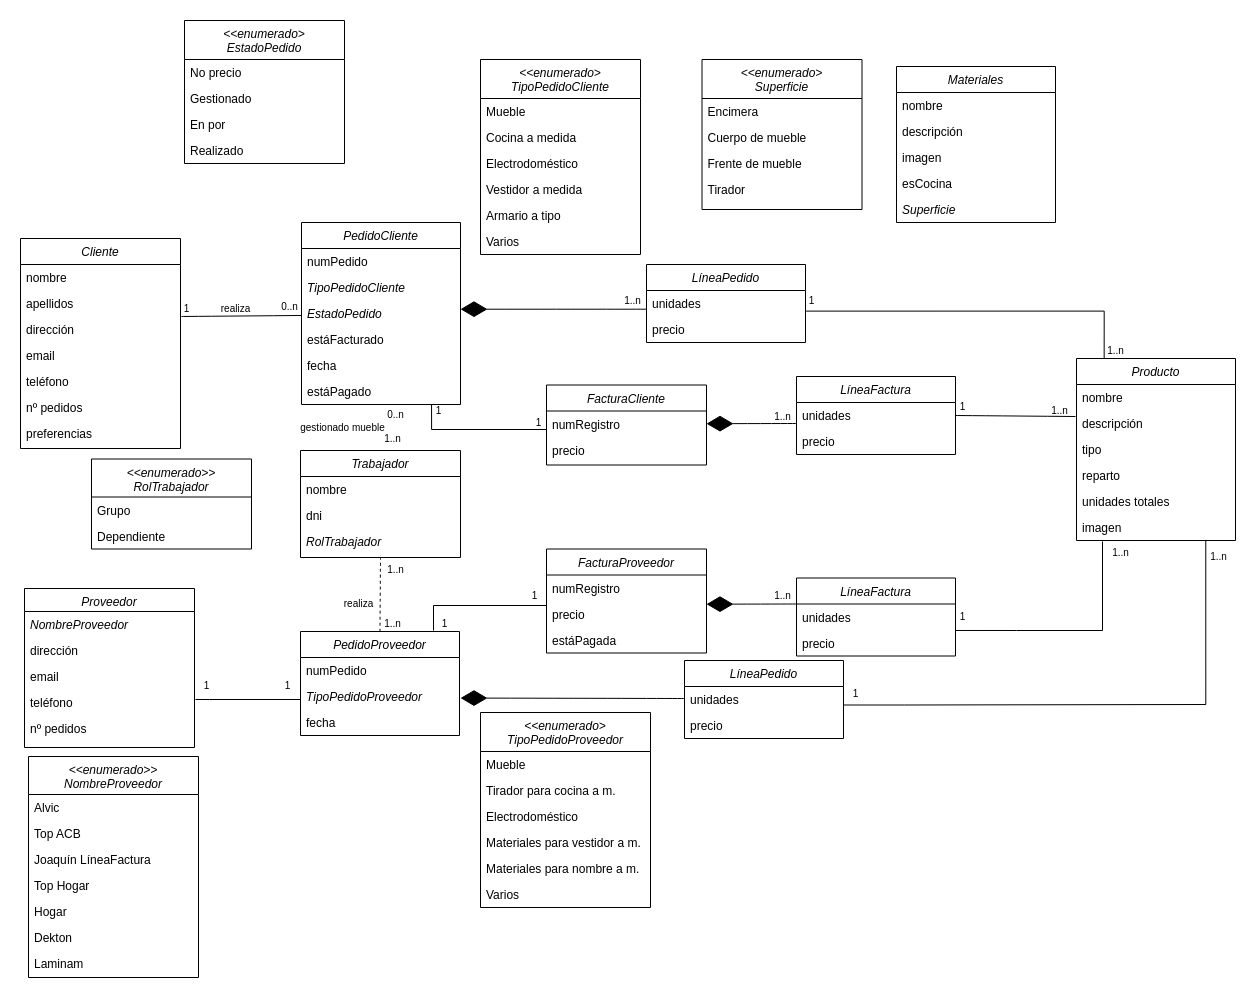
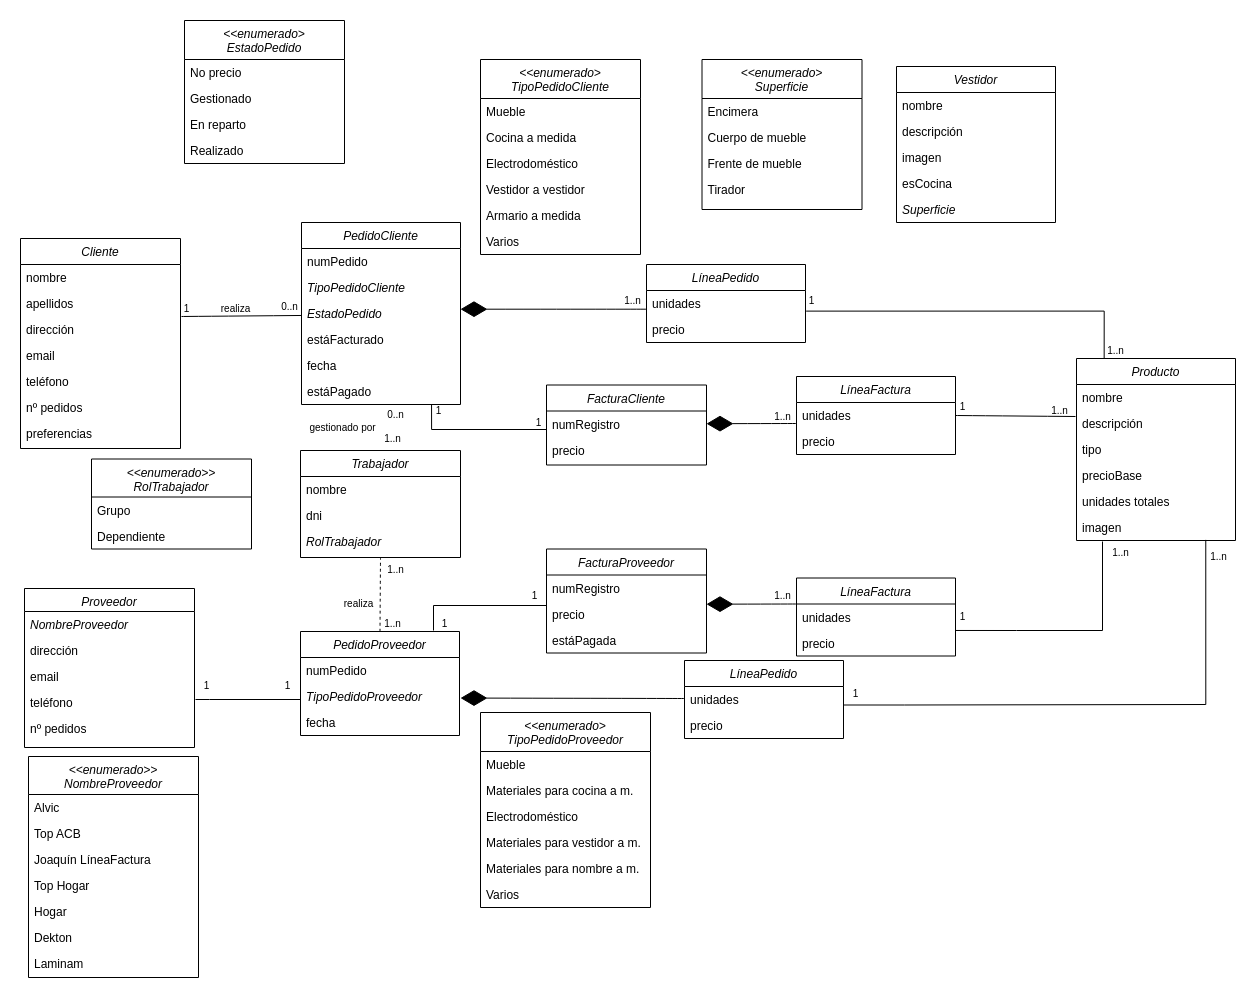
(976, 80) -> (976, 80)
(209, 125) -> (222, 125)
(537, 190) -> (544, 190)
(527, 216) -> (534, 216)
(343, 426) -> (343, 426)
(1106, 476) -> (1114, 476)
(556, 791) -> (564, 791)
